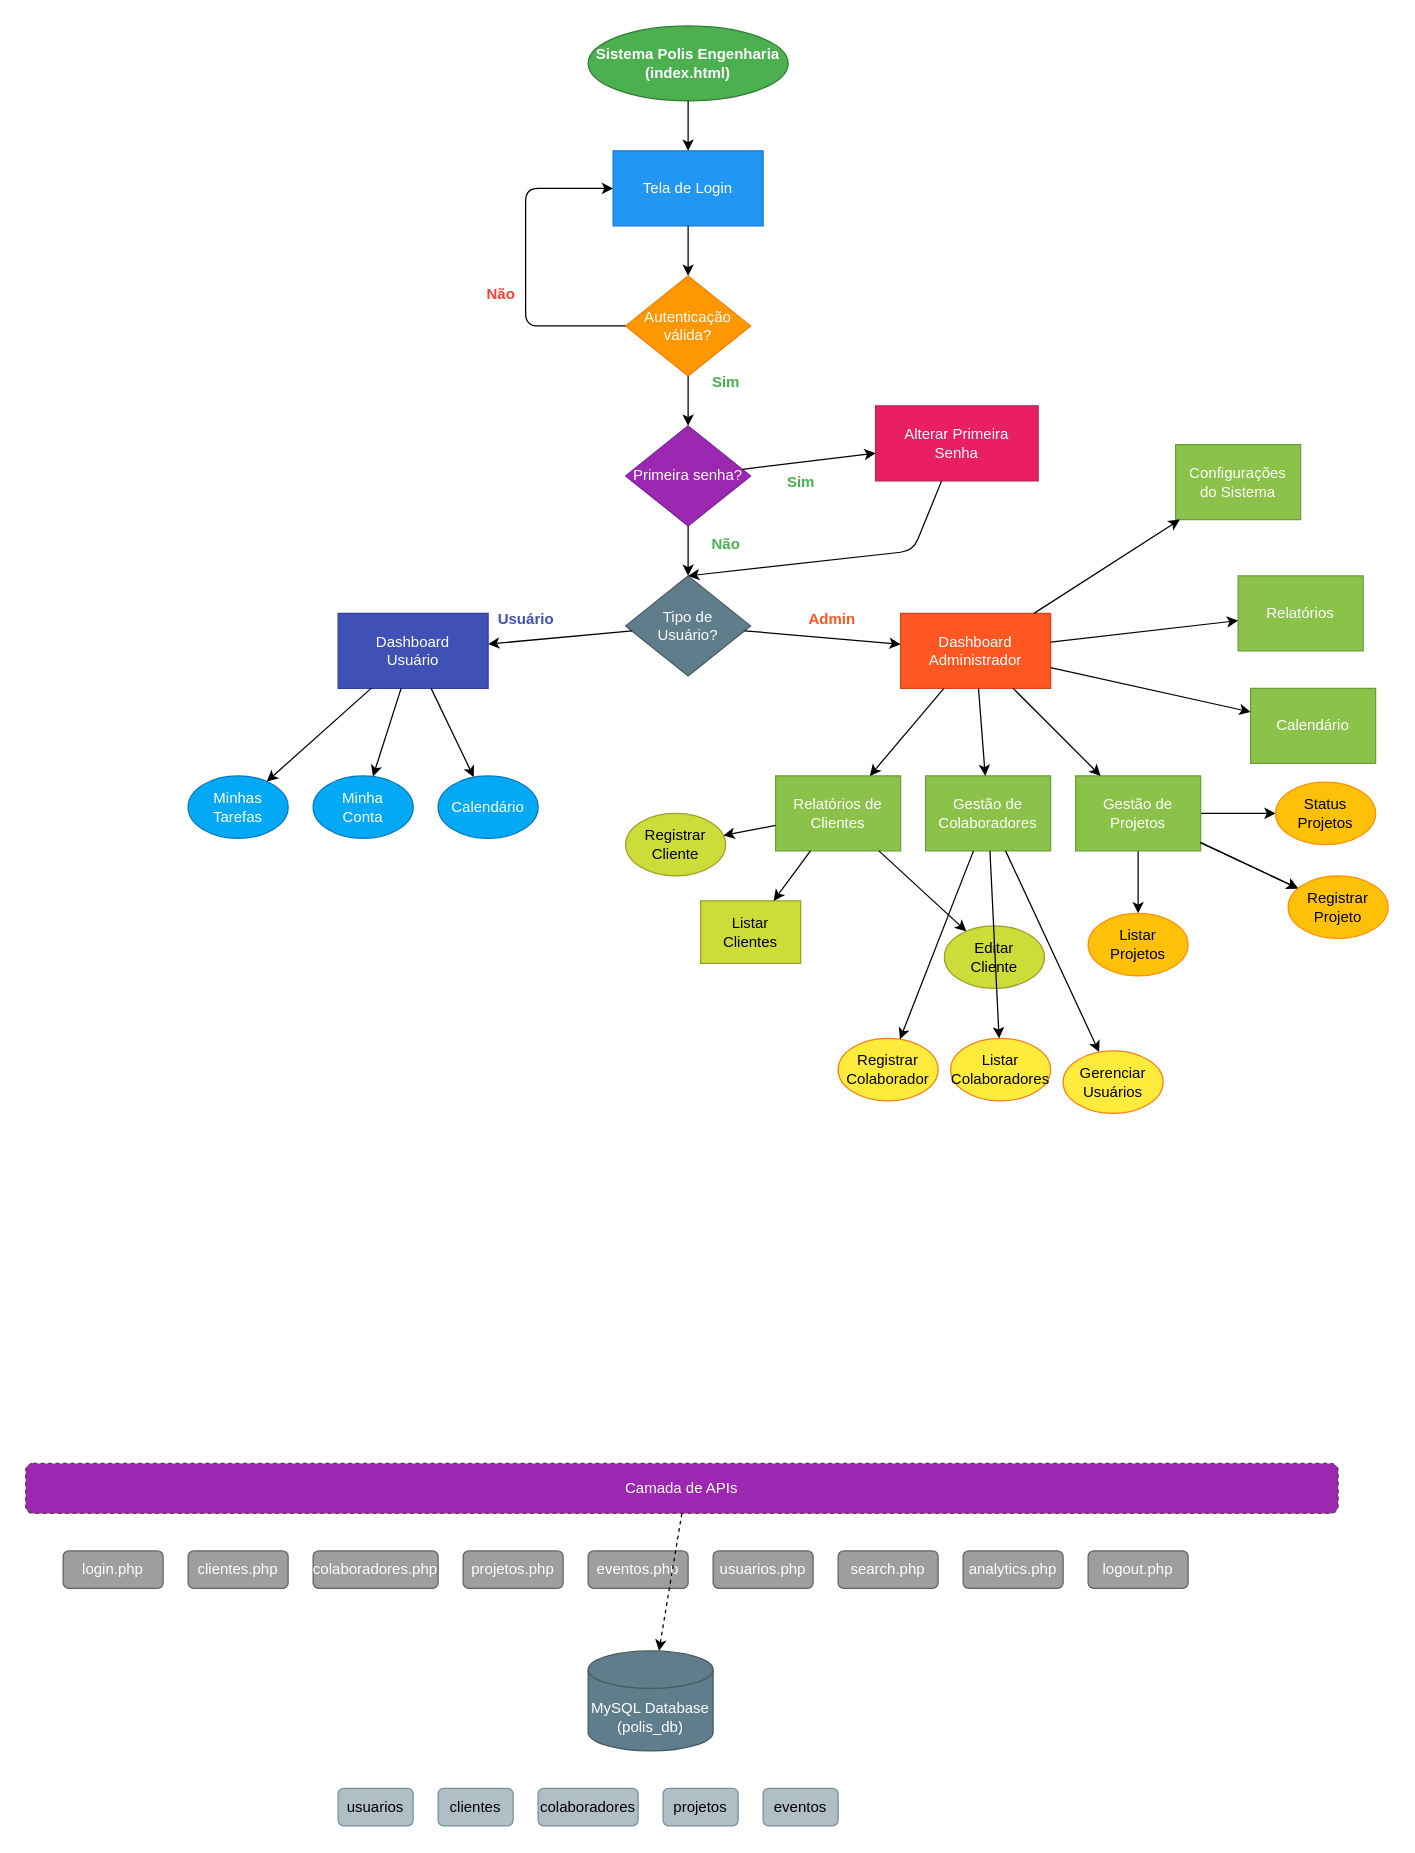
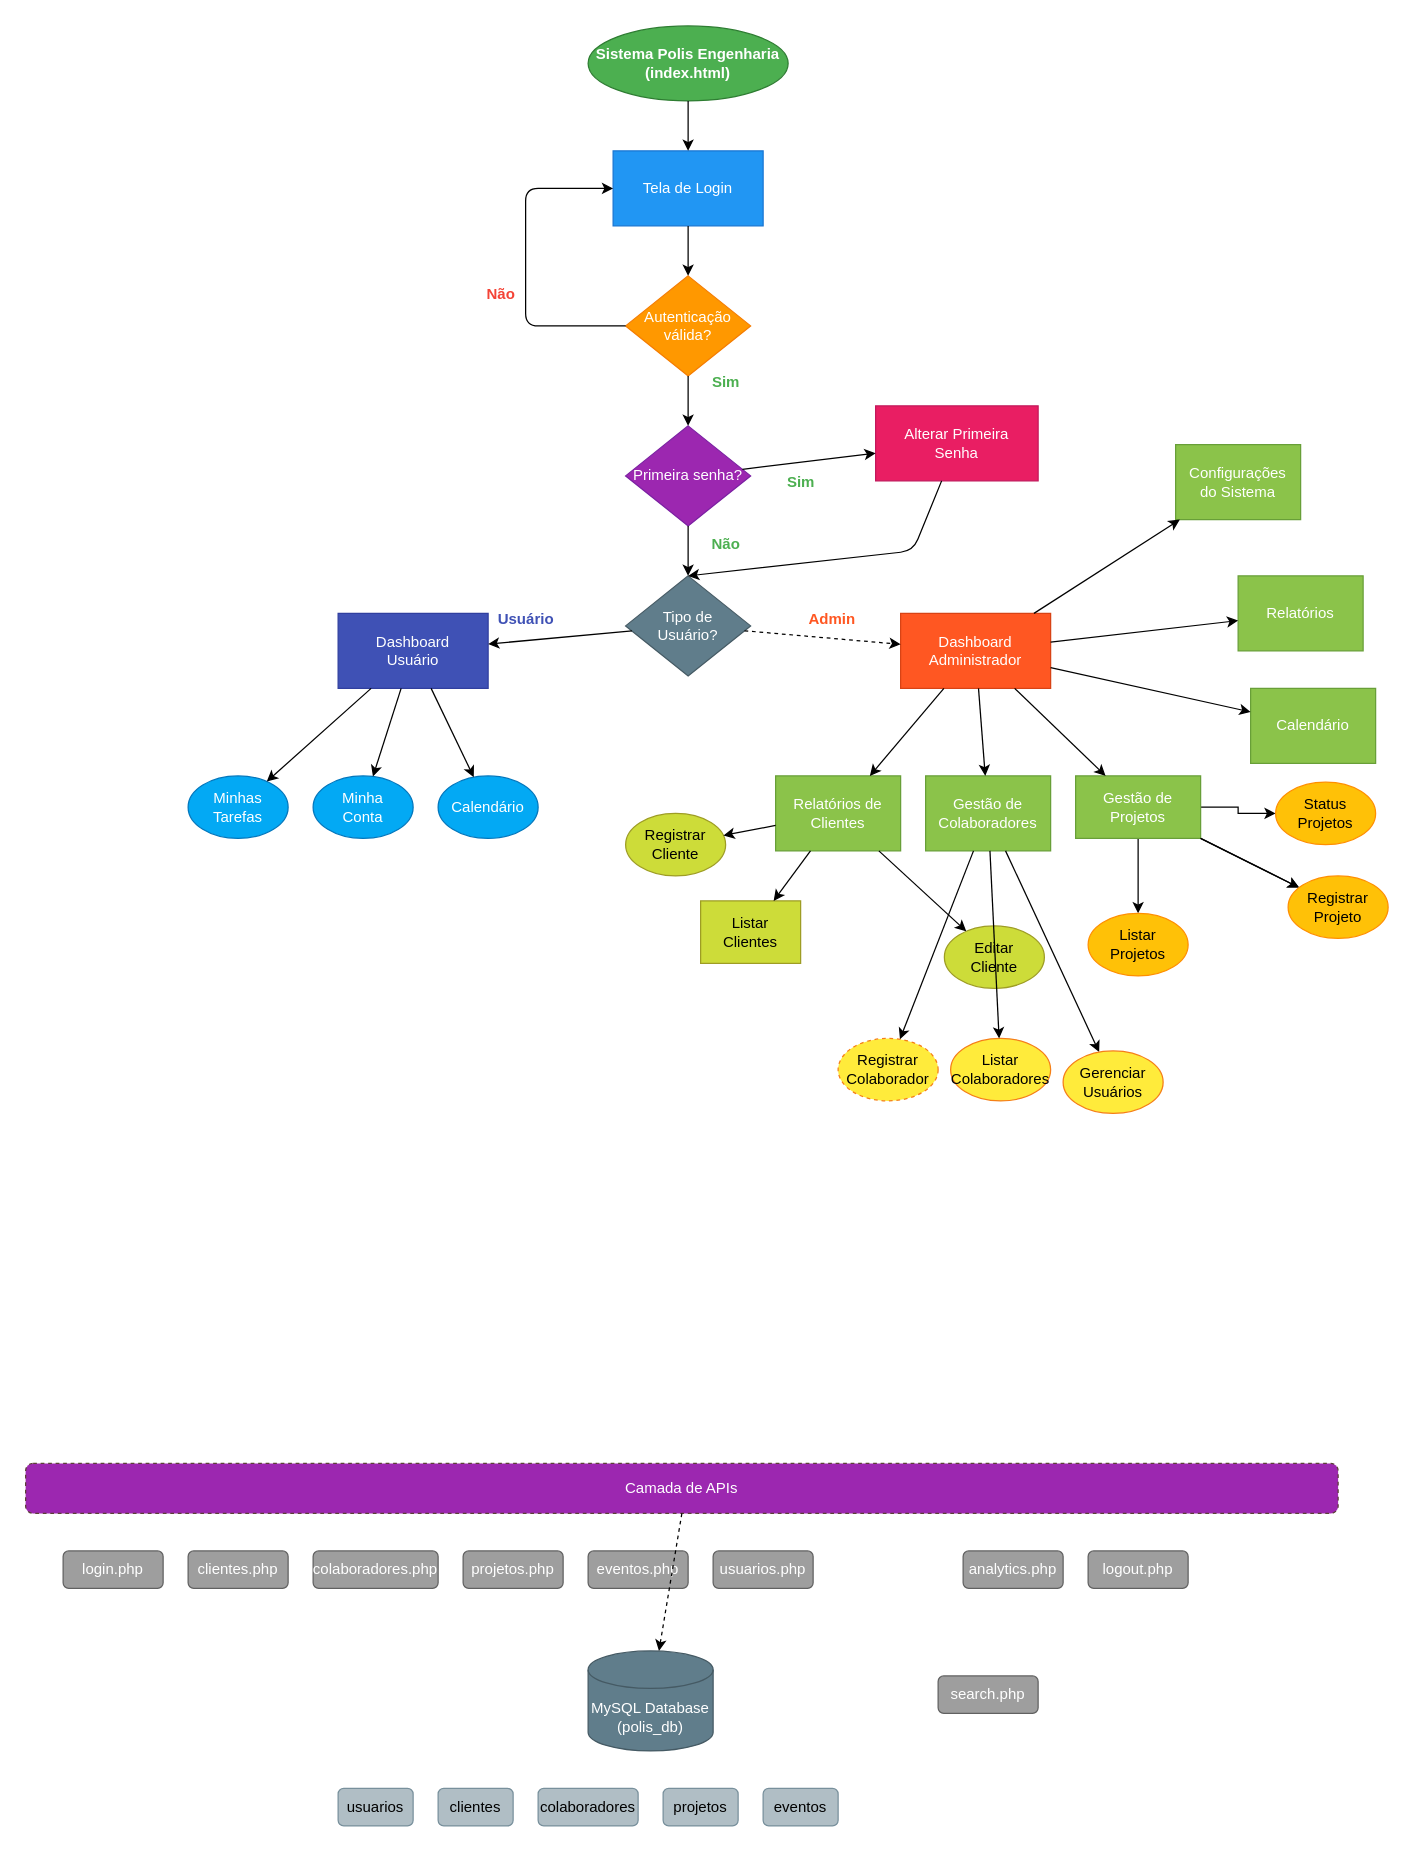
(819, 637) -> (819, 637)
(1138, 813) -> (1138, 807)
(888, 1069) -> (888, 1069)
(888, 1569) -> (988, 1694)
